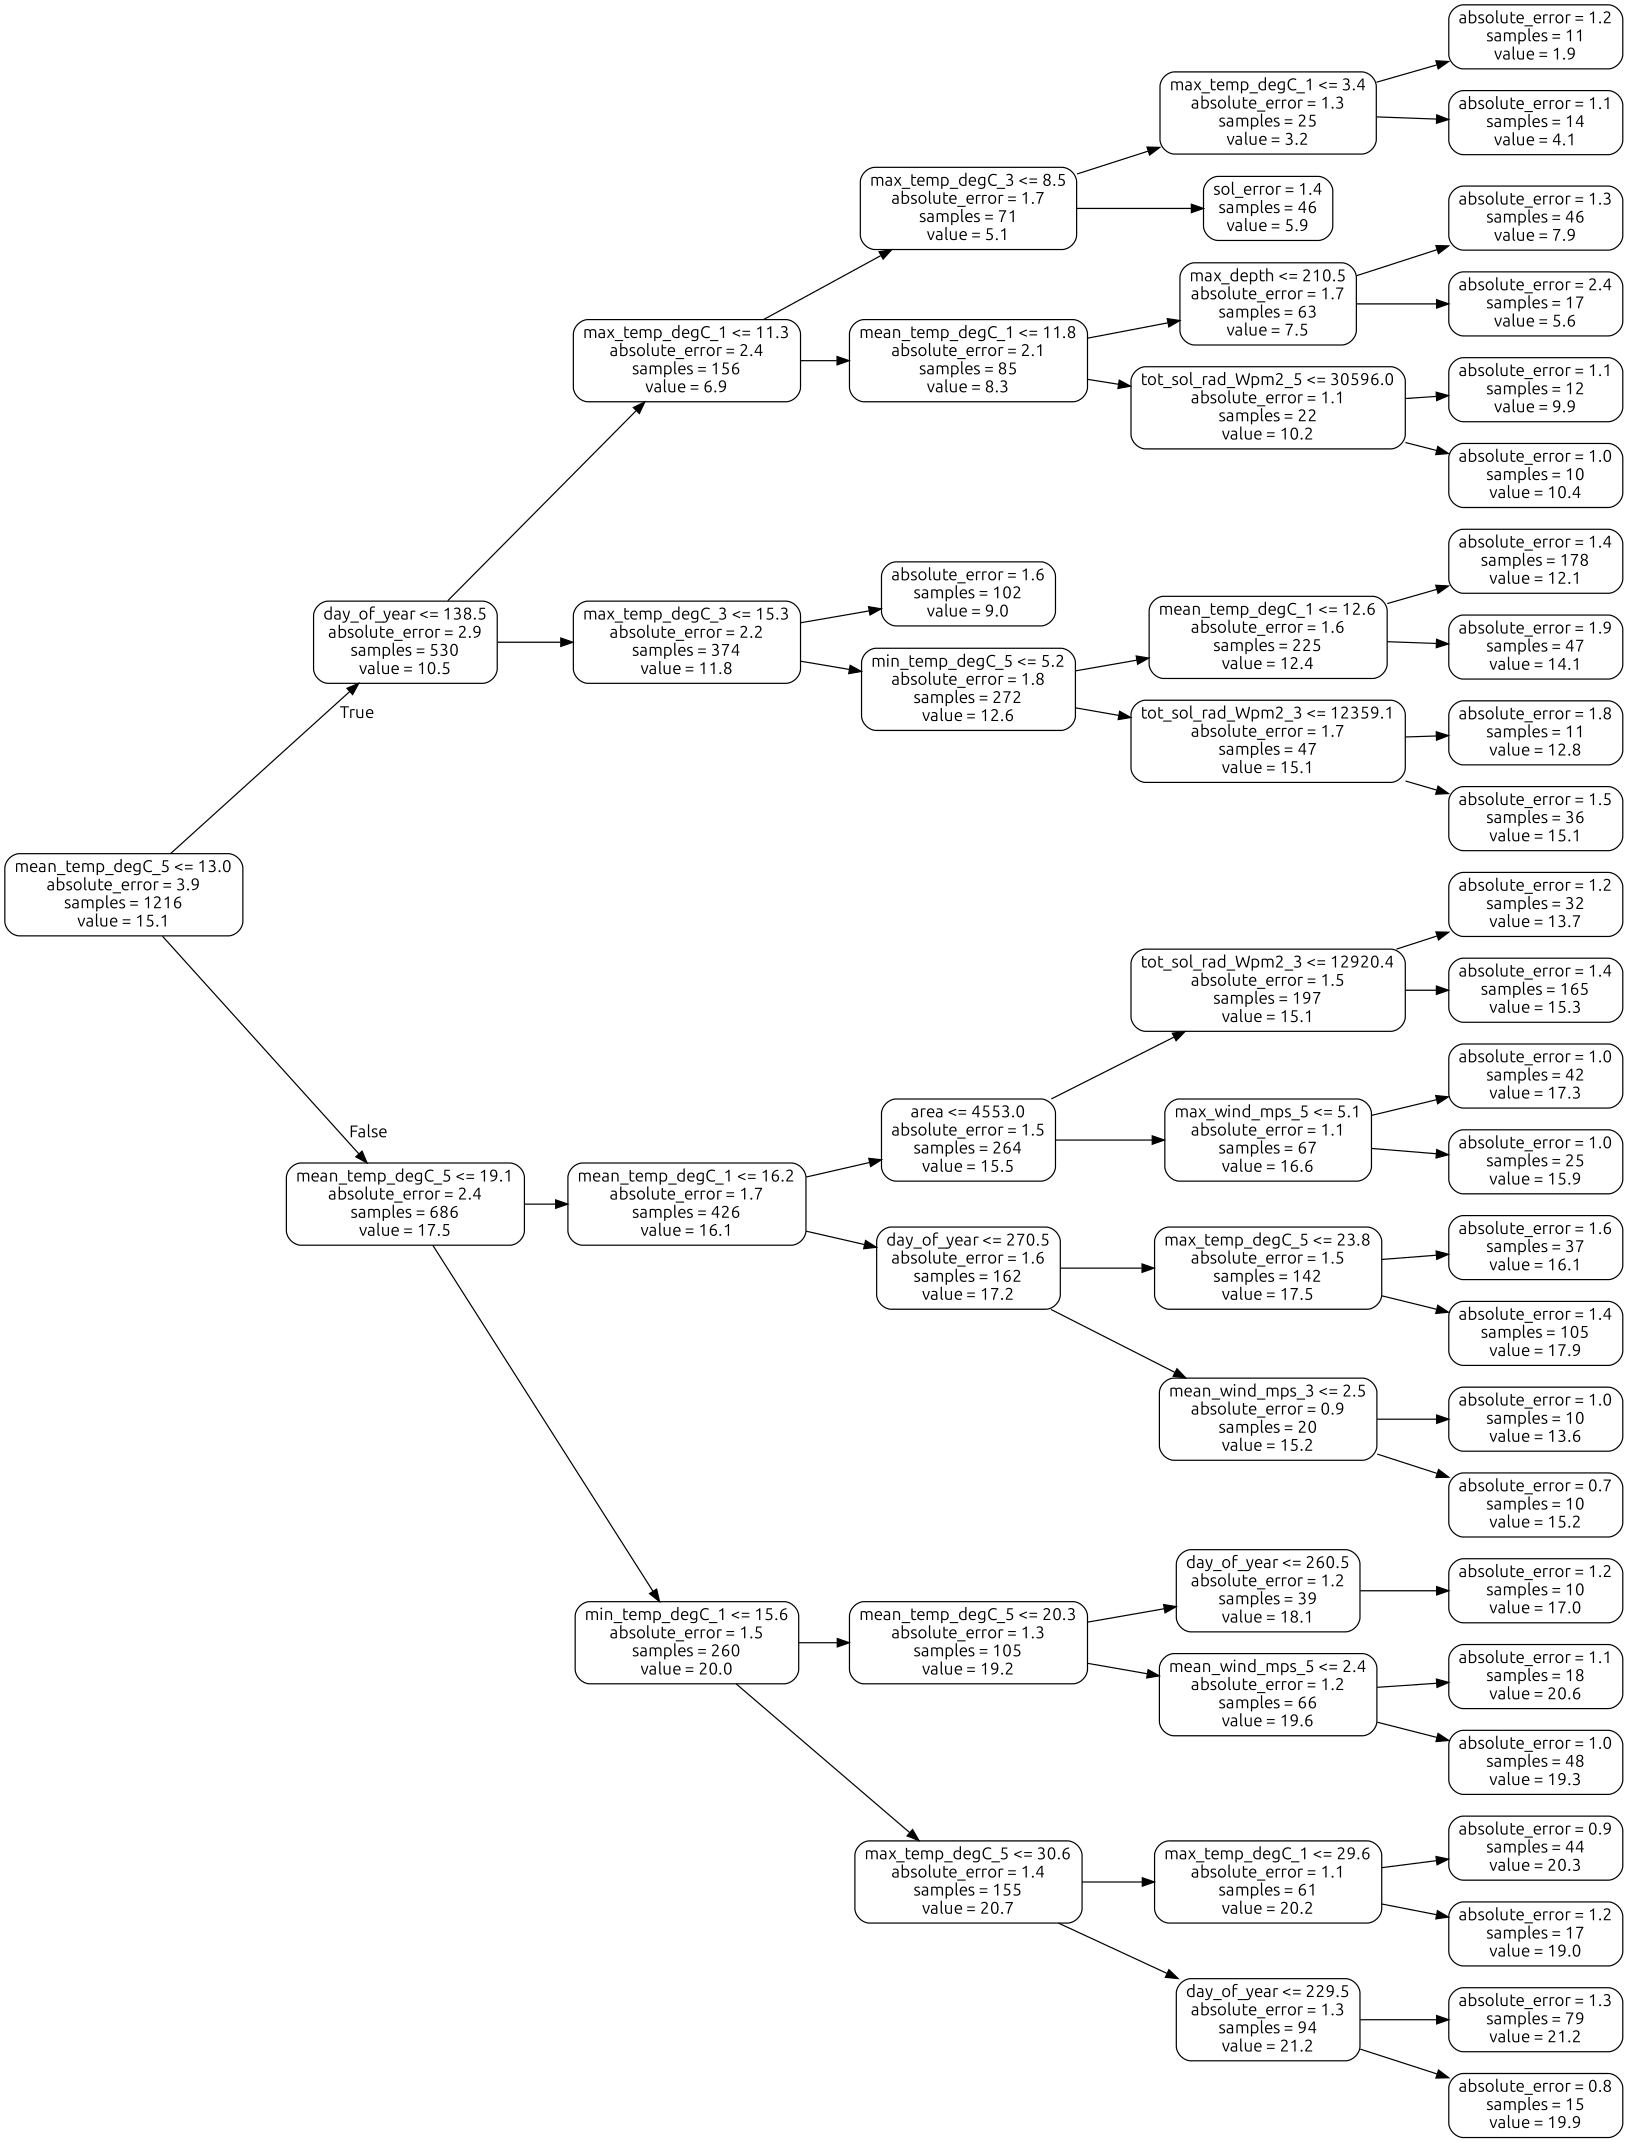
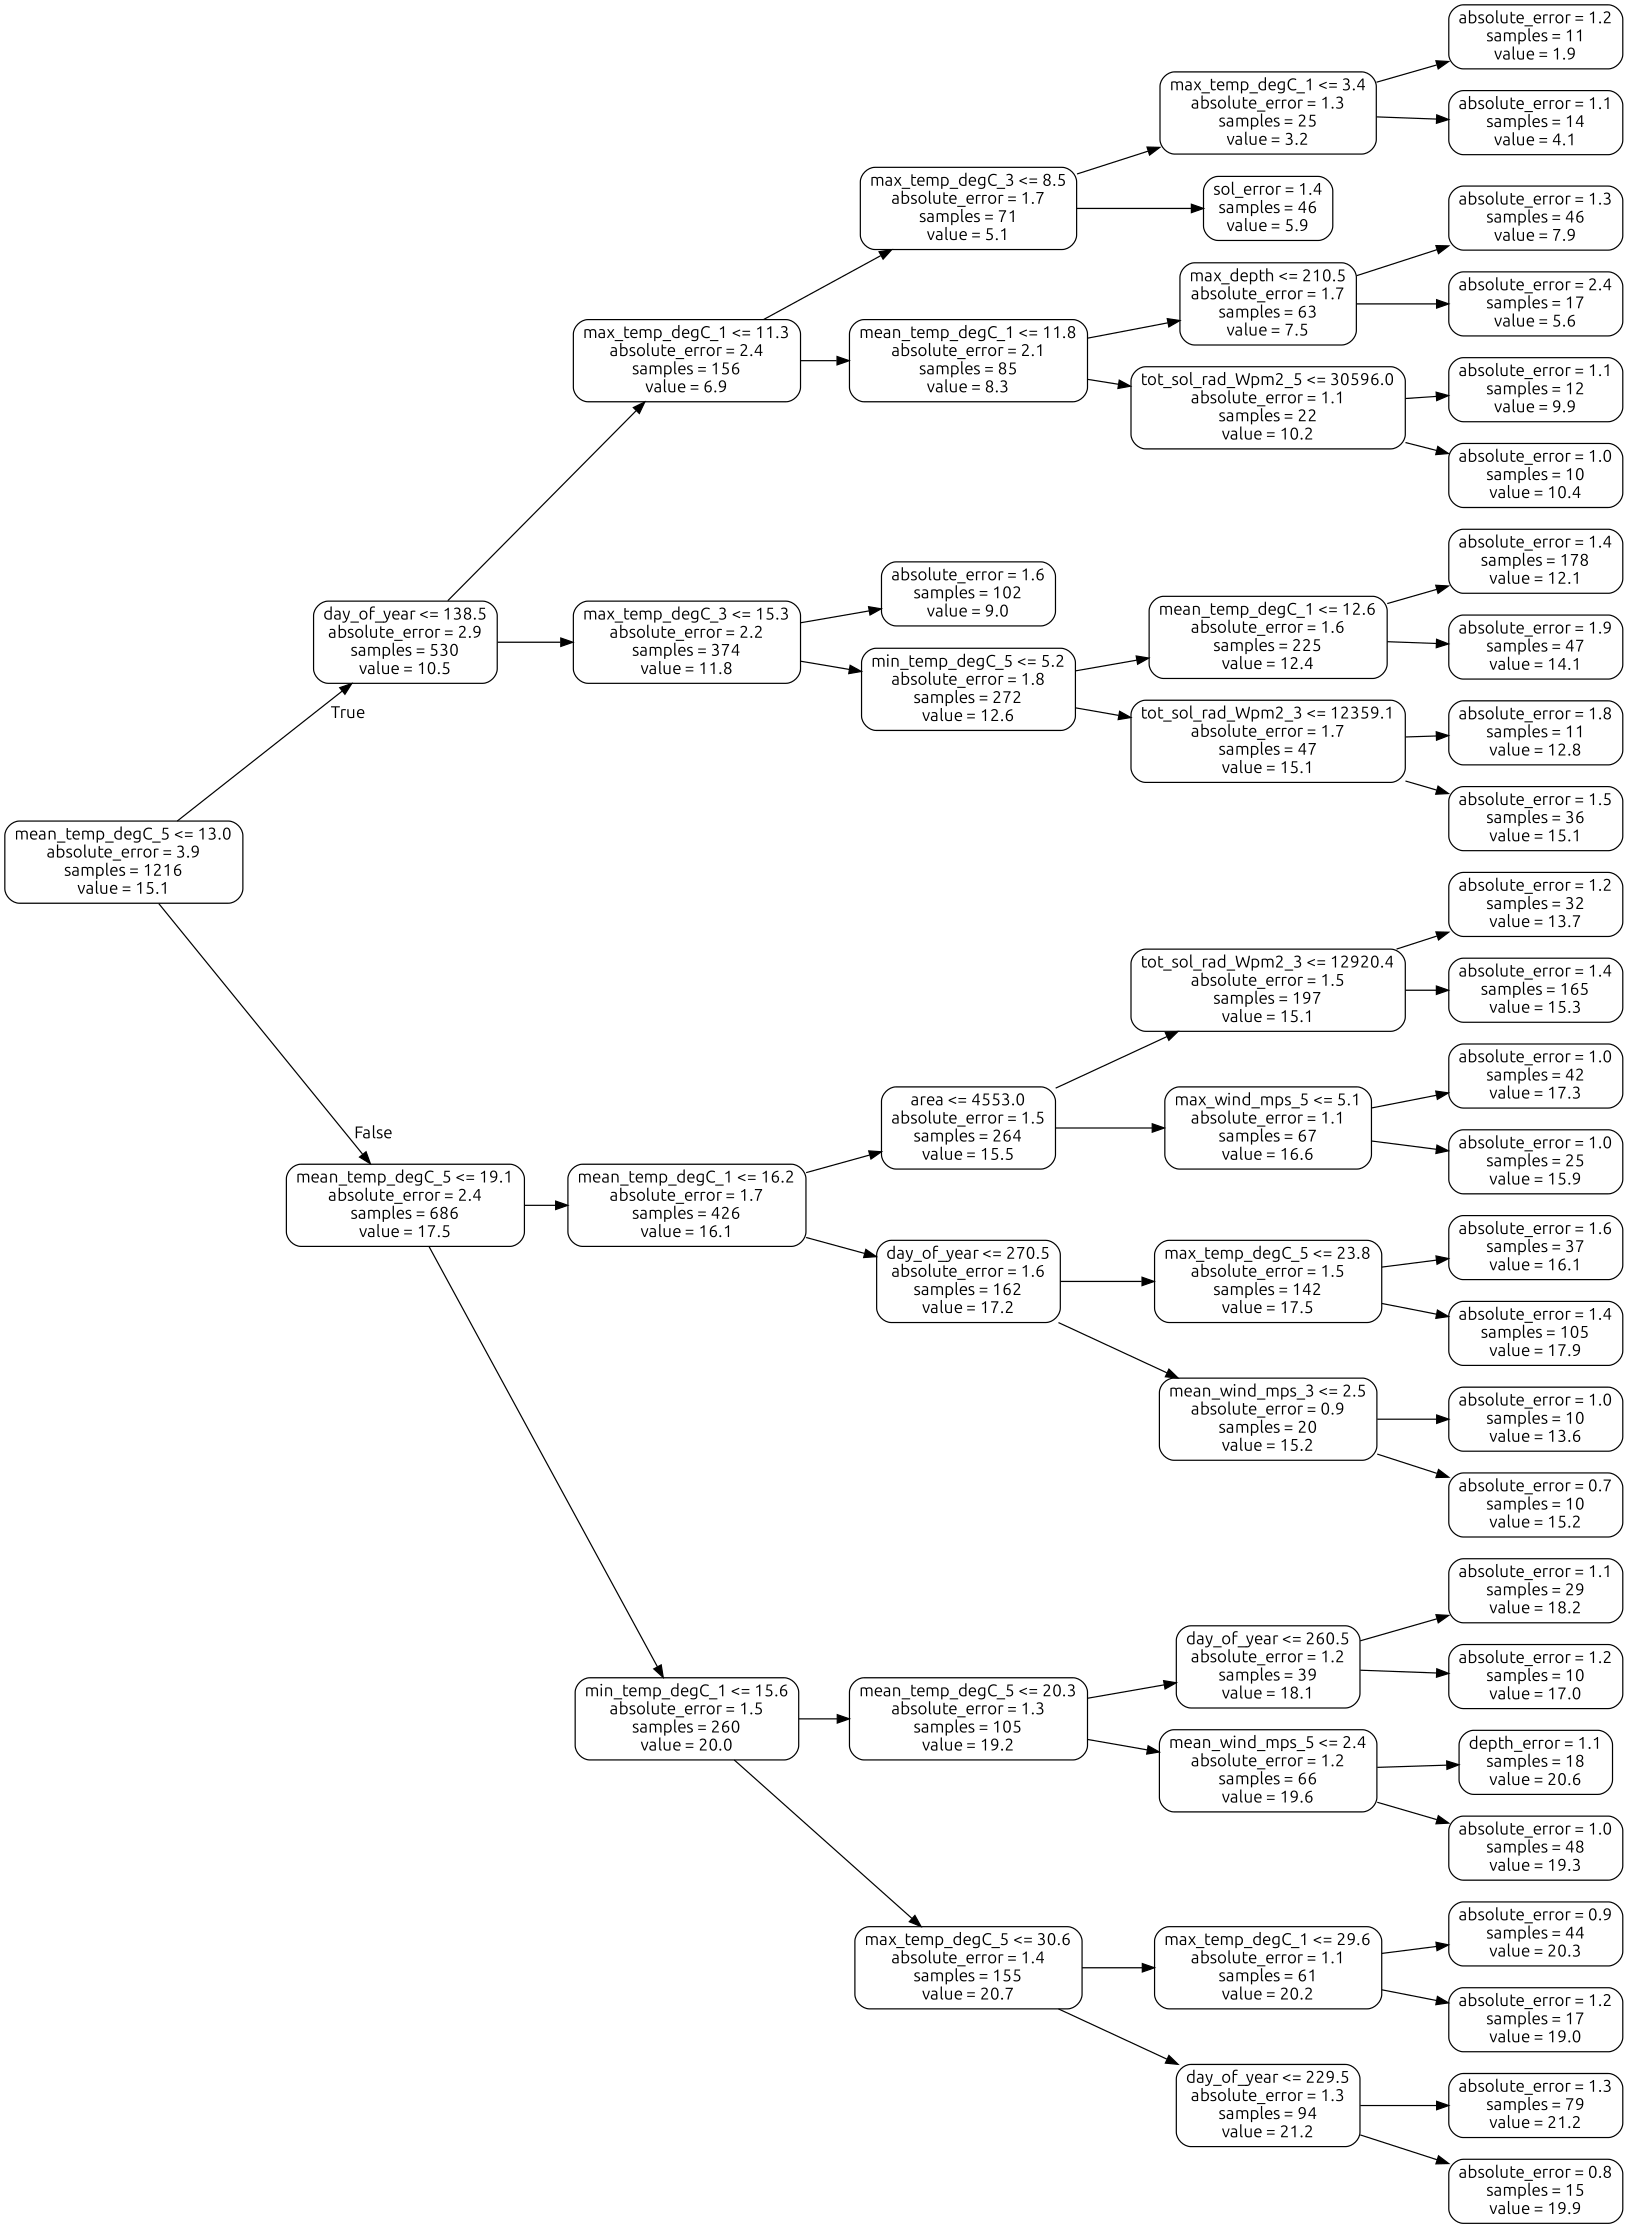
none -> (1536, 1591)
(1536, 1677) -> (1536, 1762)
